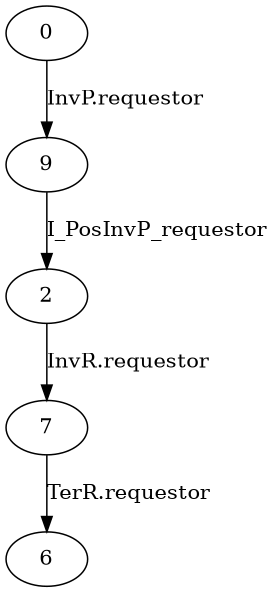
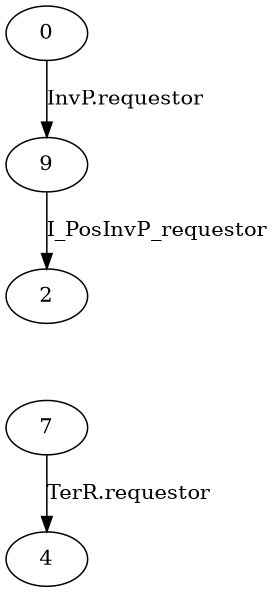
(47, 354) -> none
(47, 559) -> (47, 559)
